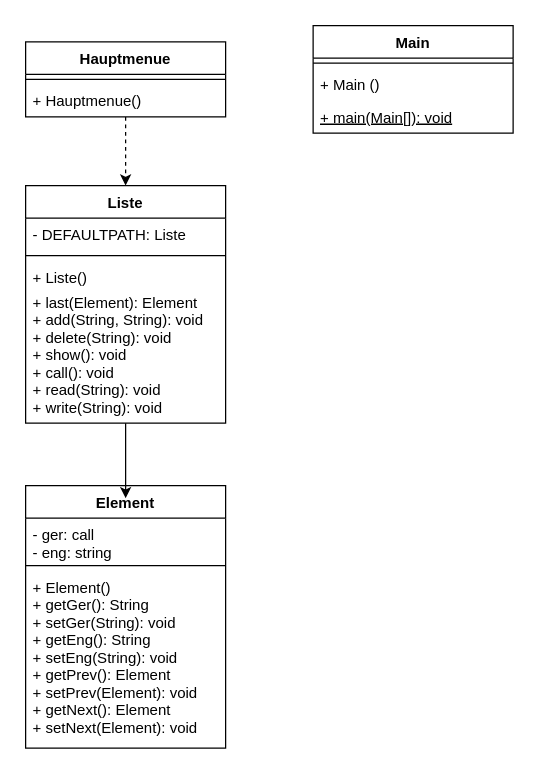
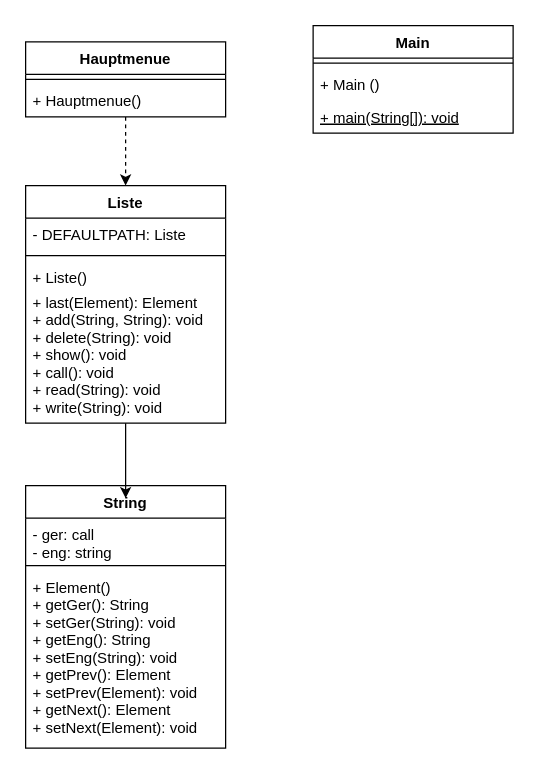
(392, 118) -> (401, 118)
(125, 503) -> (125, 503)
